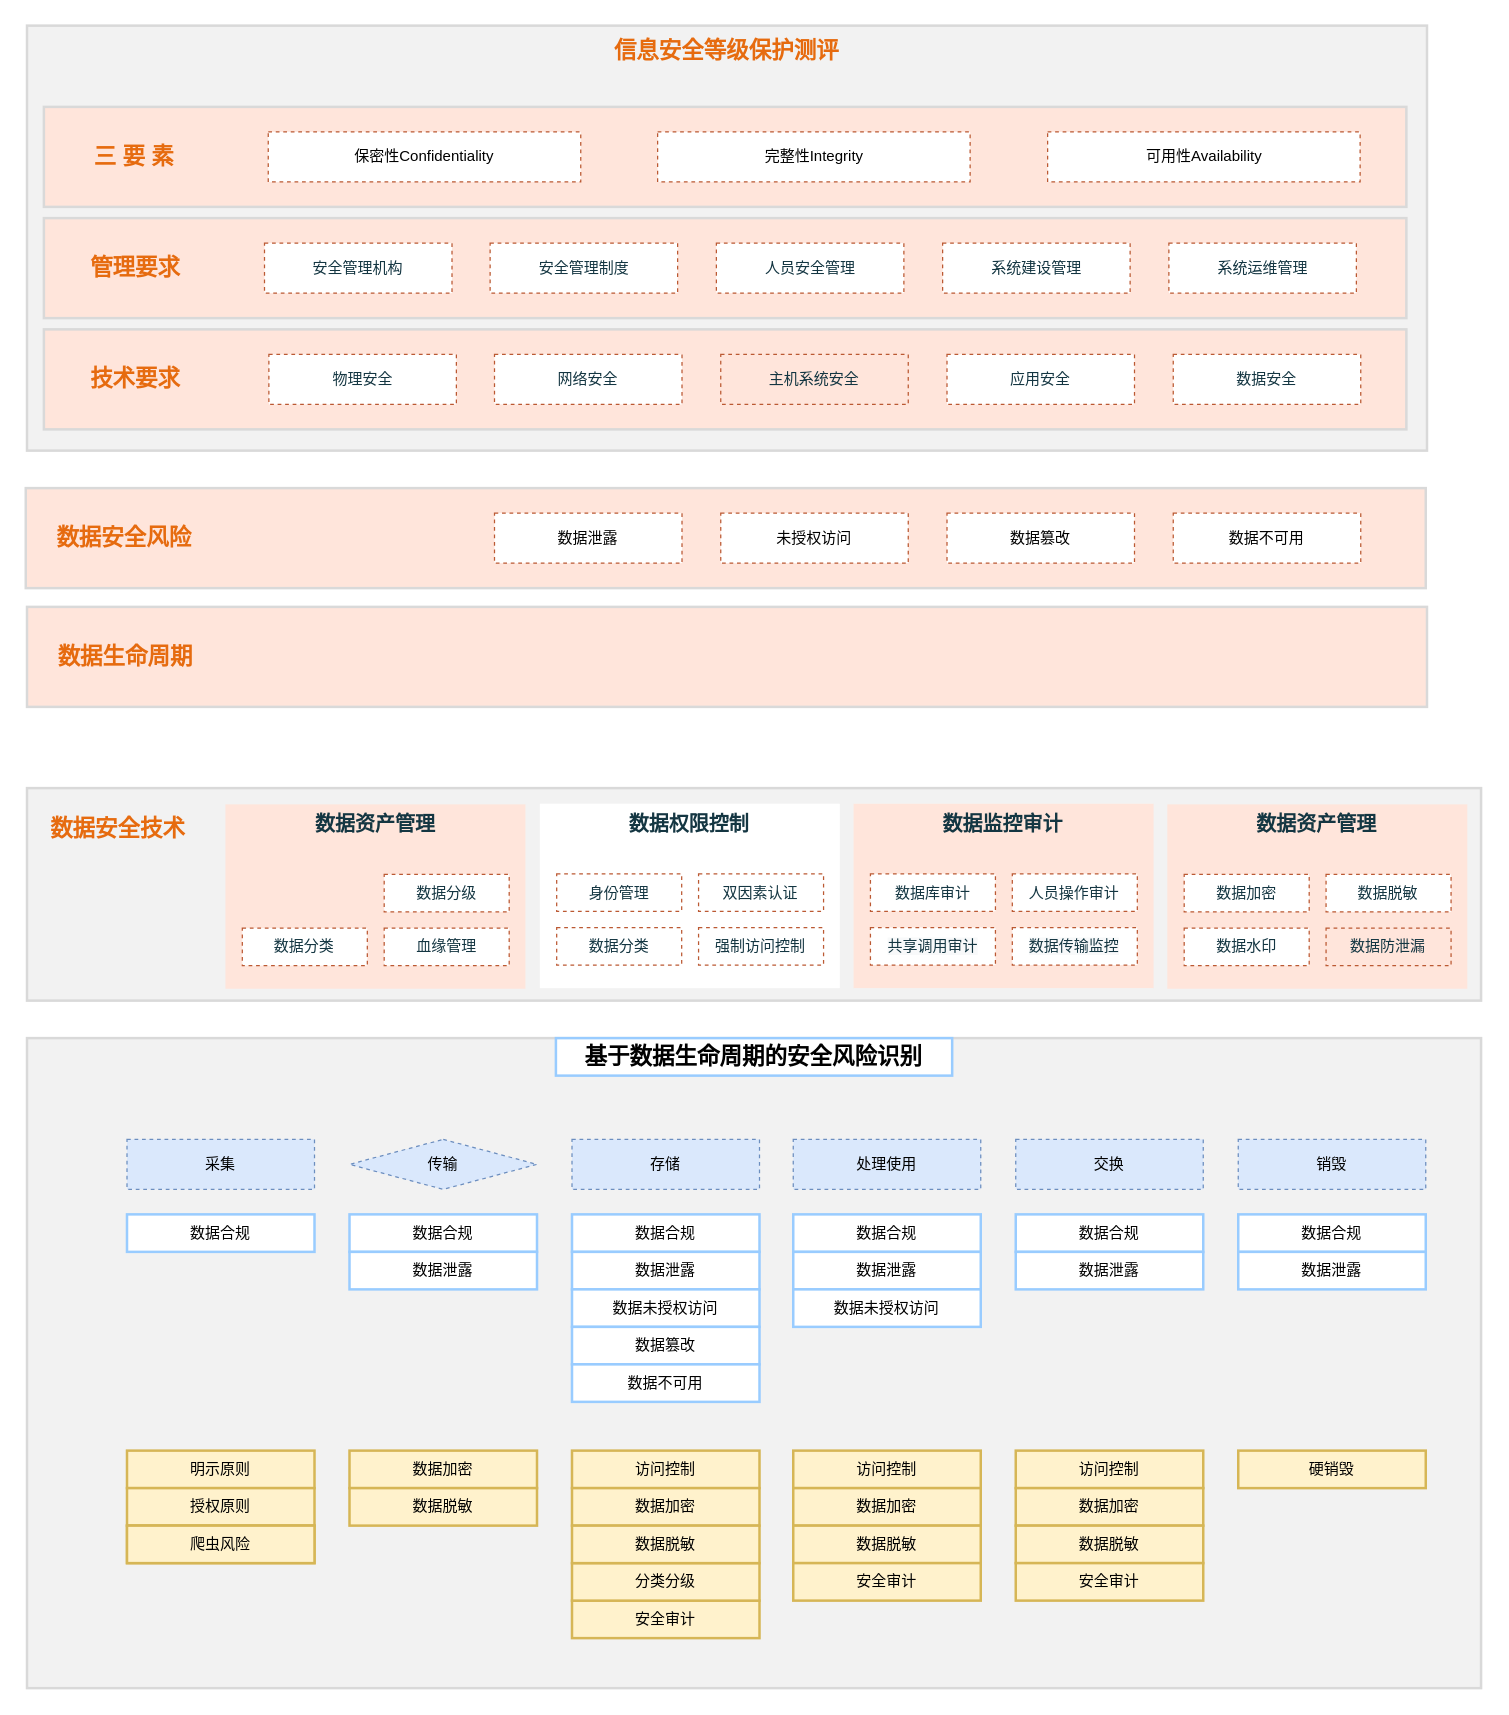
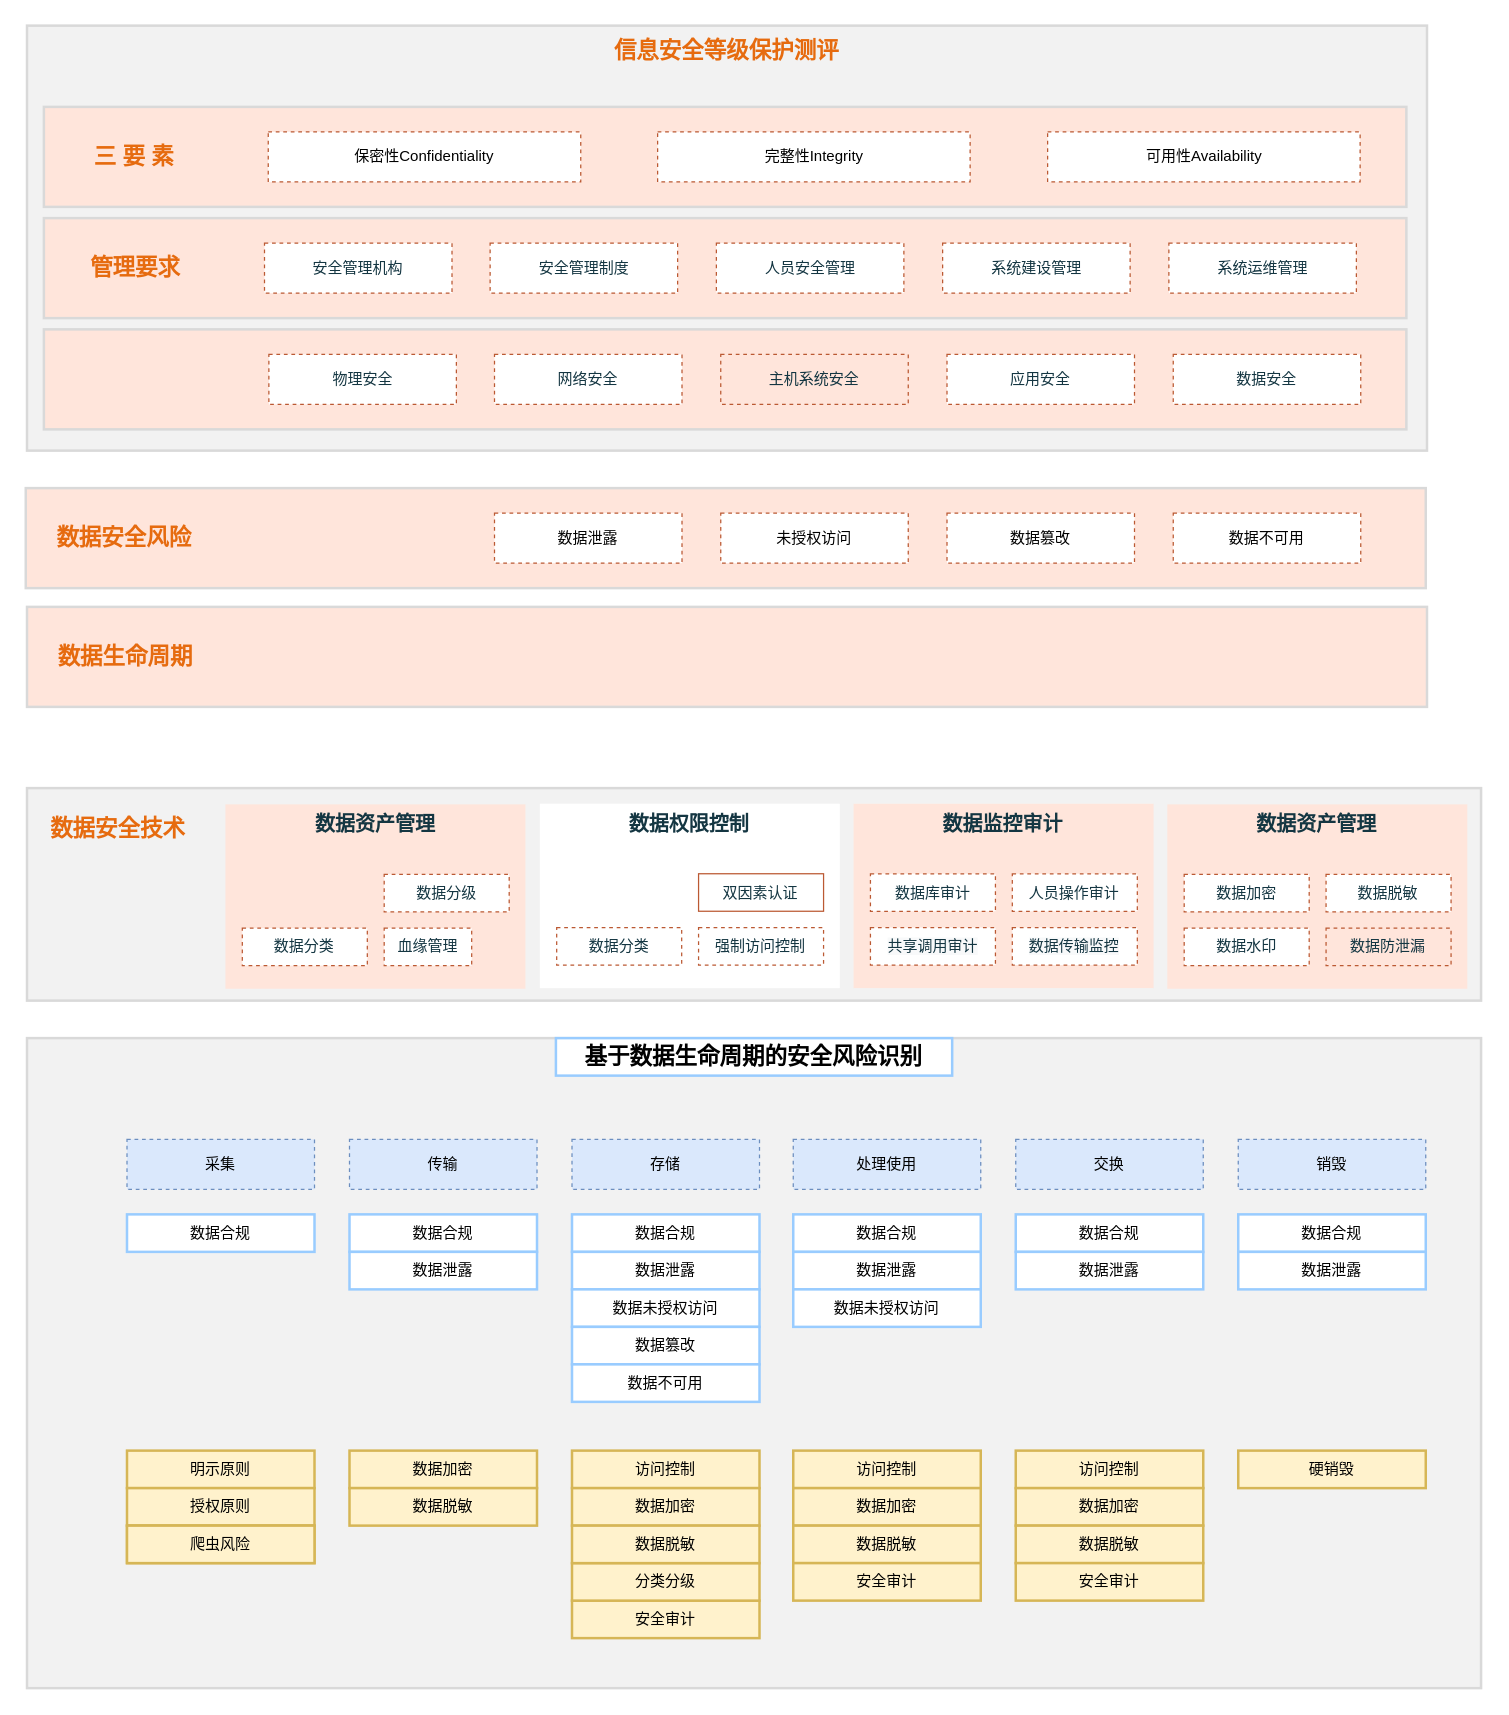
(135, 379) -> none
(619, 893) -> none
(761, 893) -> (761, 893)
(447, 947) -> (428, 947)
(443, 1164) -> (443, 1164)
